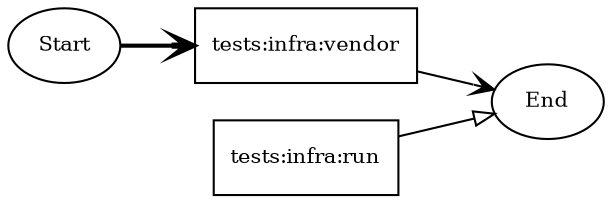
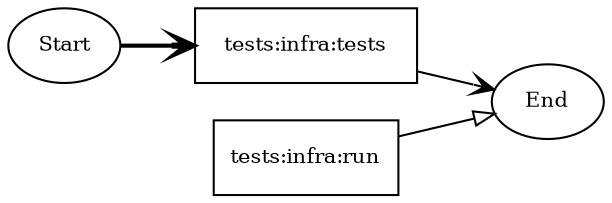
(306, 46) -> (306, 46)
